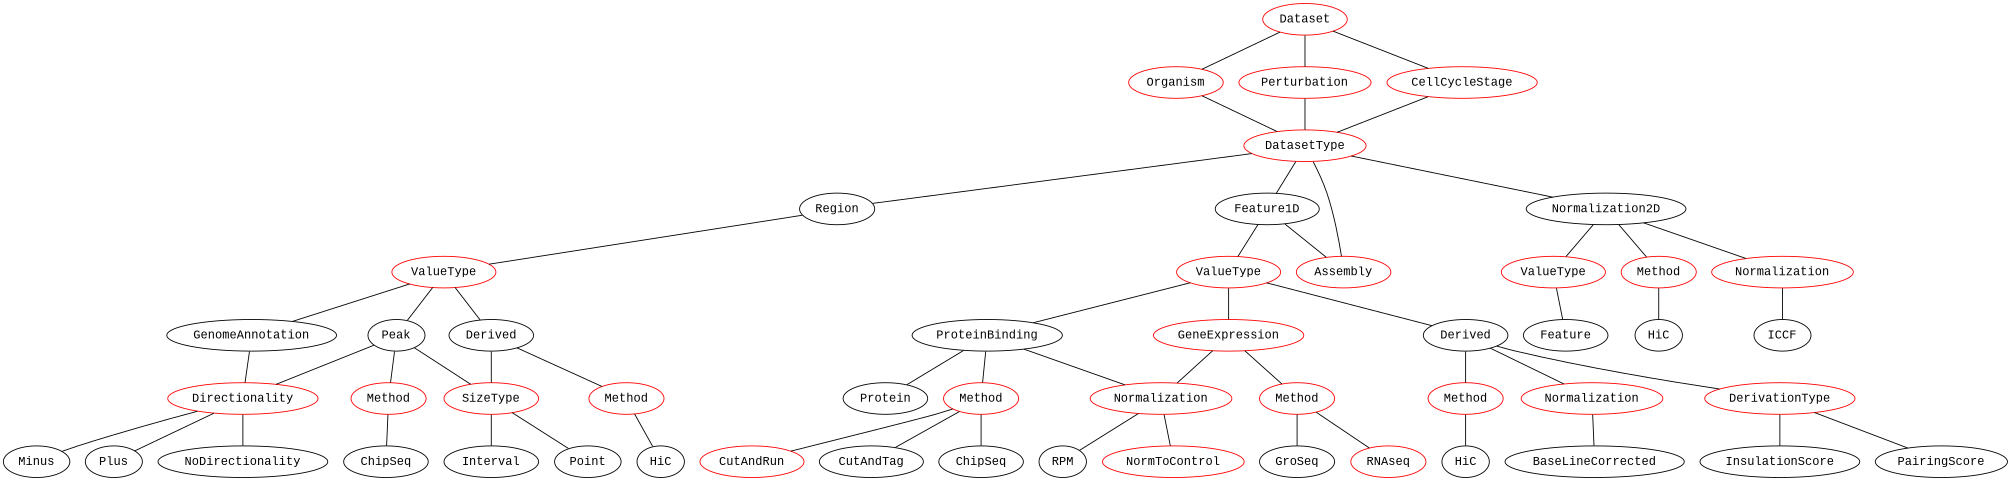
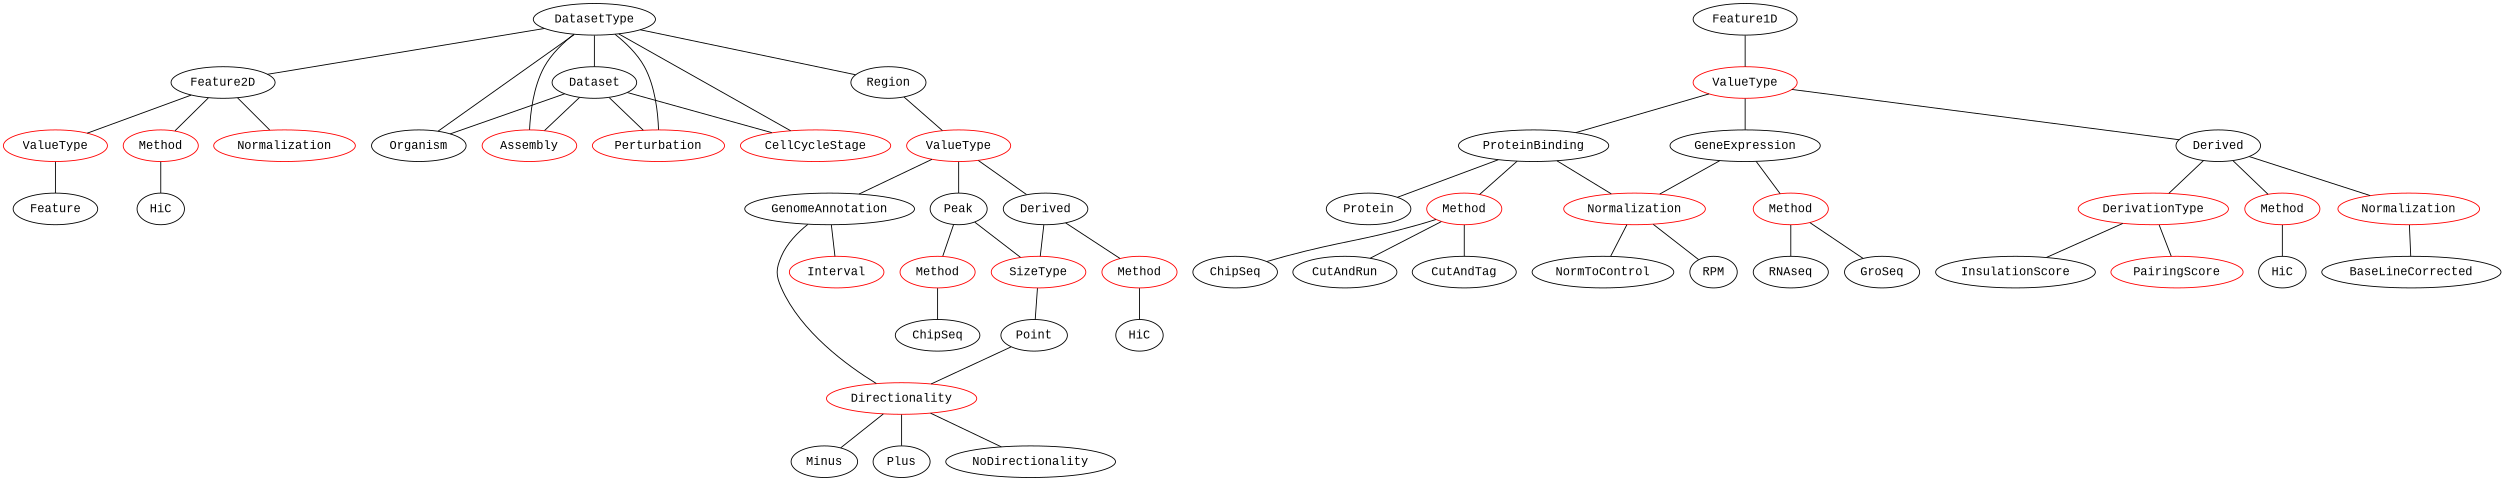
(1305, 19) -> (594, 83)
(1176, 83) -> (419, 146)
(1305, 146) -> (594, 19)
(1286, 177) -> (594, 51)
(1606, 209) -> (223, 83)
(1306, 241) -> (562, 114)
(1229, 335) -> (1745, 146)
(1783, 335) -> none
(325, 365) -> (971, 365)
(491, 430) -> (833, 241)
(491, 462) -> (837, 272)
(752, 462) -> (1345, 272)
(1173, 462) -> (1603, 272)
(1388, 462) -> (1791, 272)
(1941, 462) -> (2177, 272)
